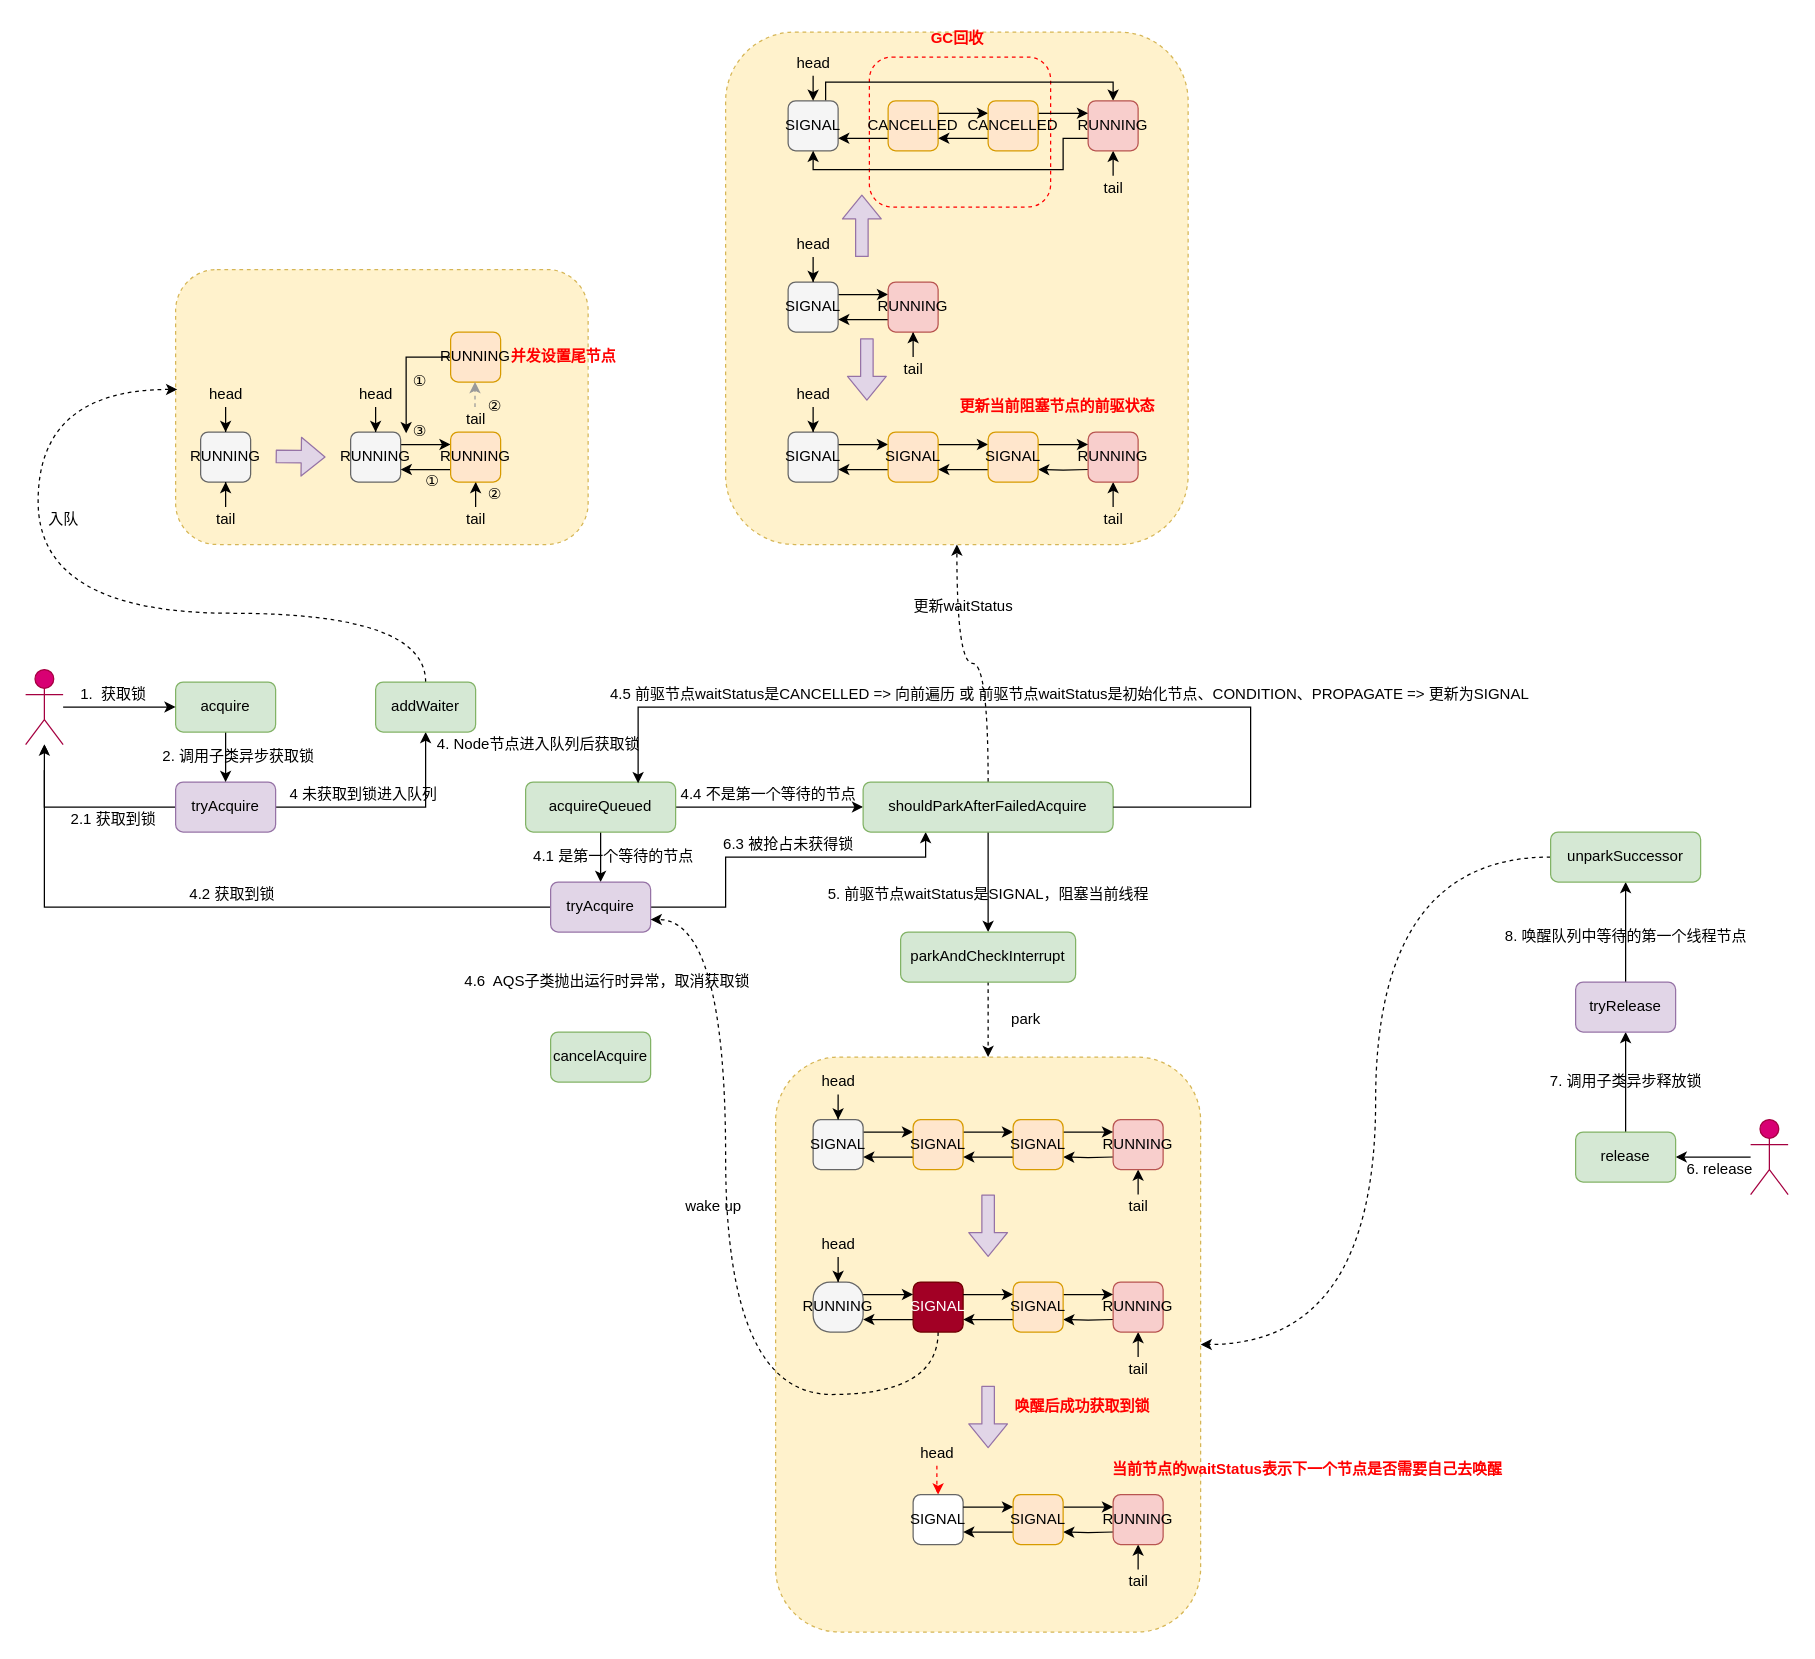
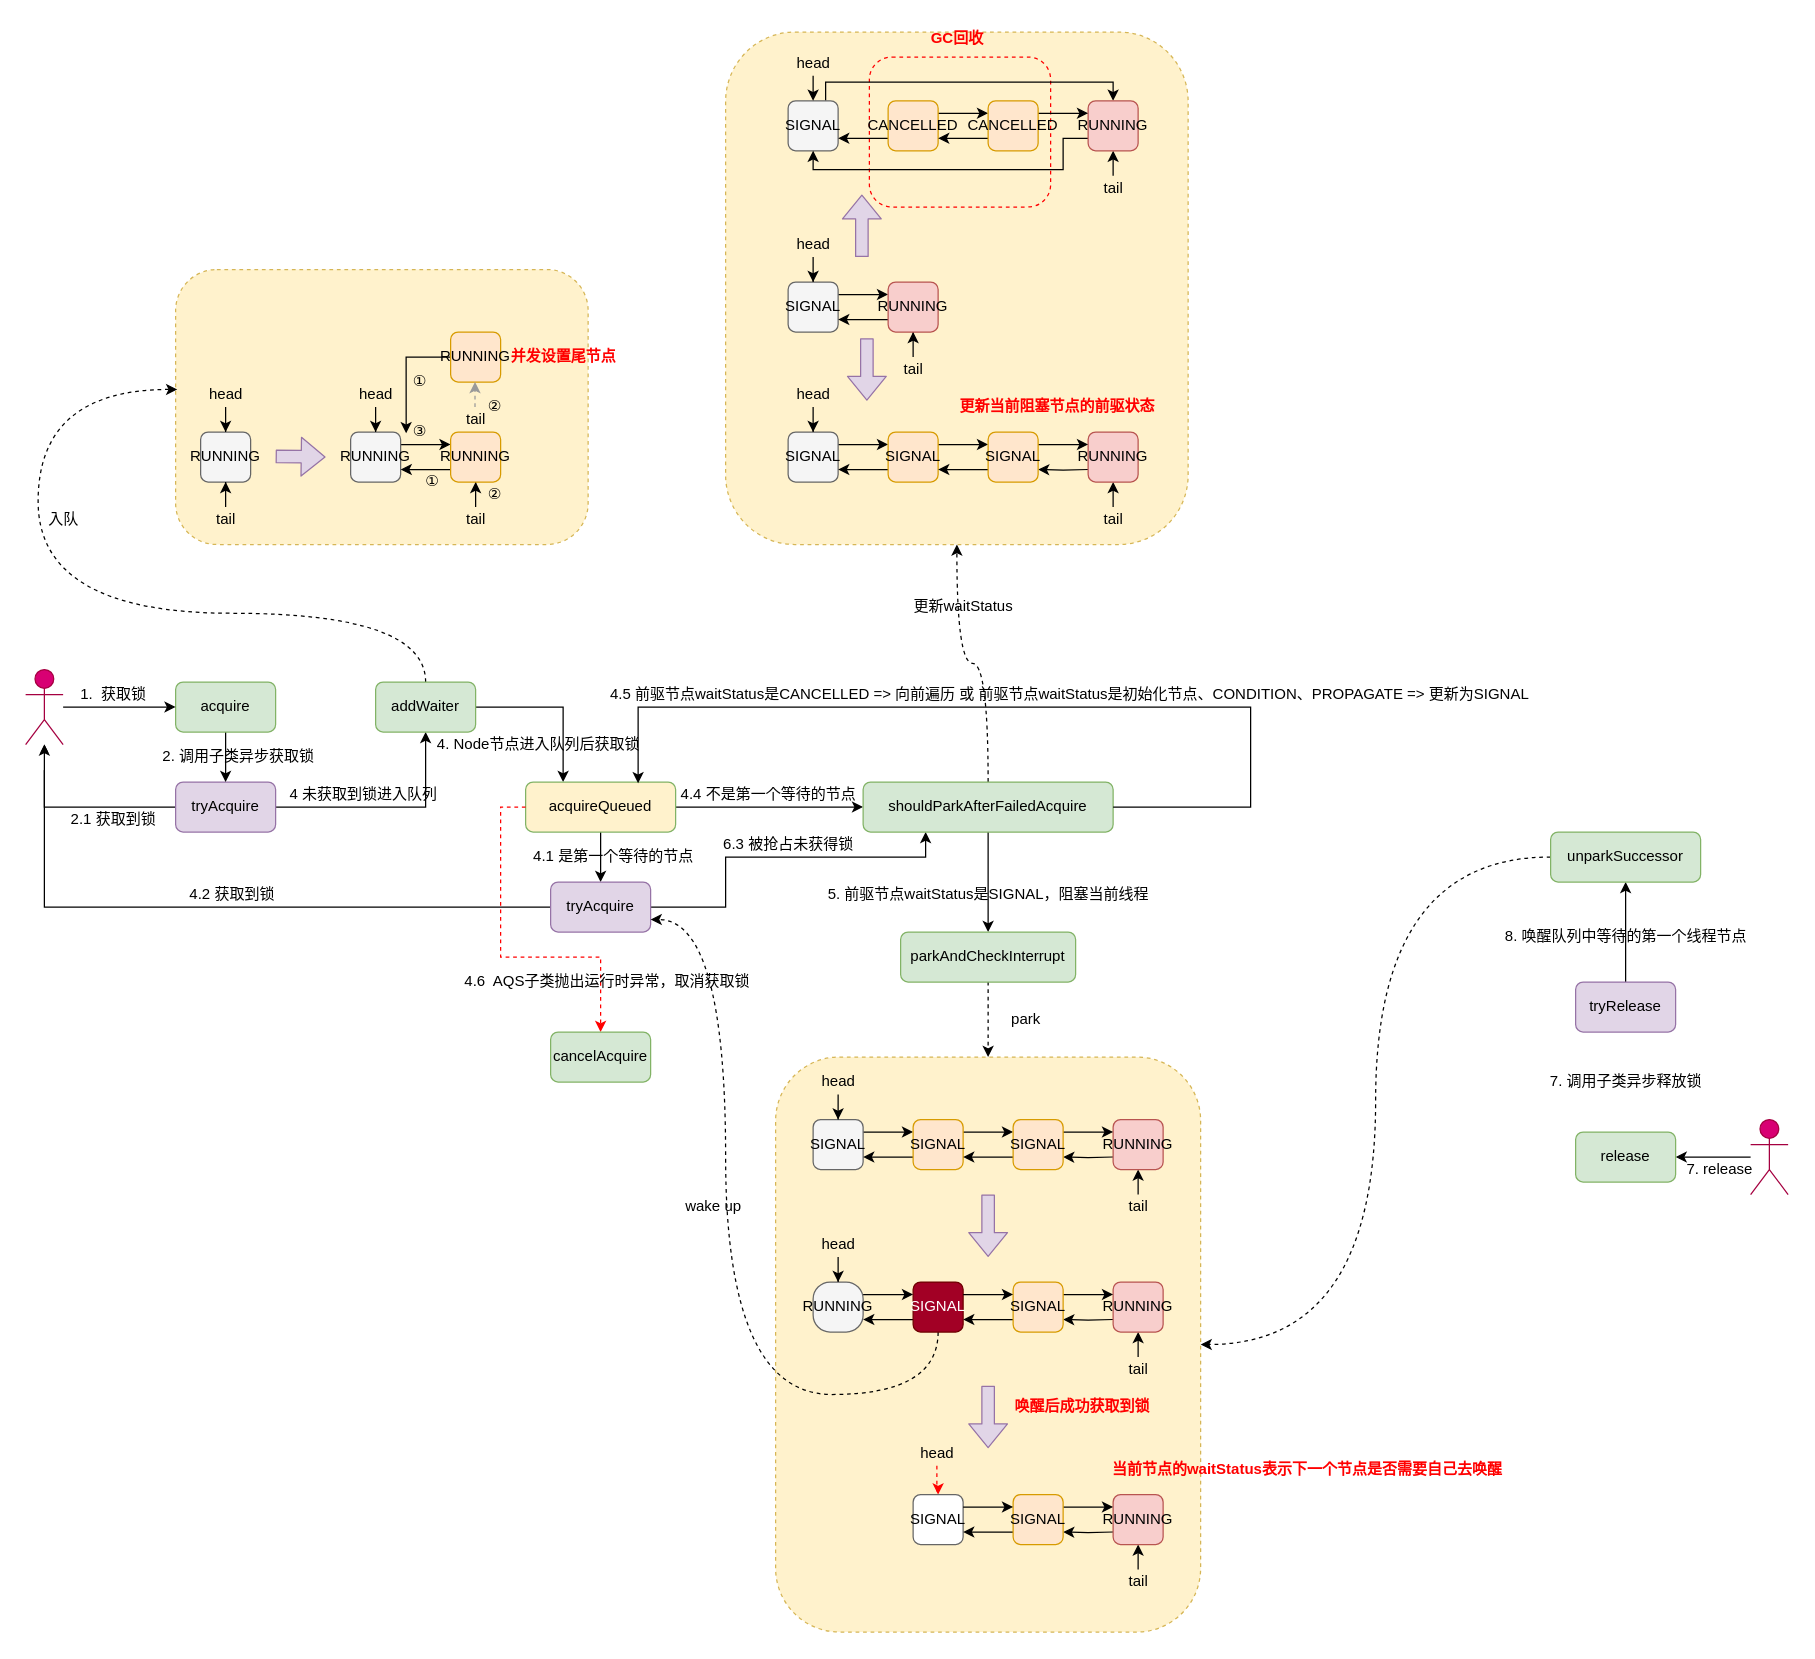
none -> (552, 707)
(601, 807) -> (601, 807)
none -> (501, 953)
(1626, 1086) -> none
(1720, 1169) -> (1720, 1169)
